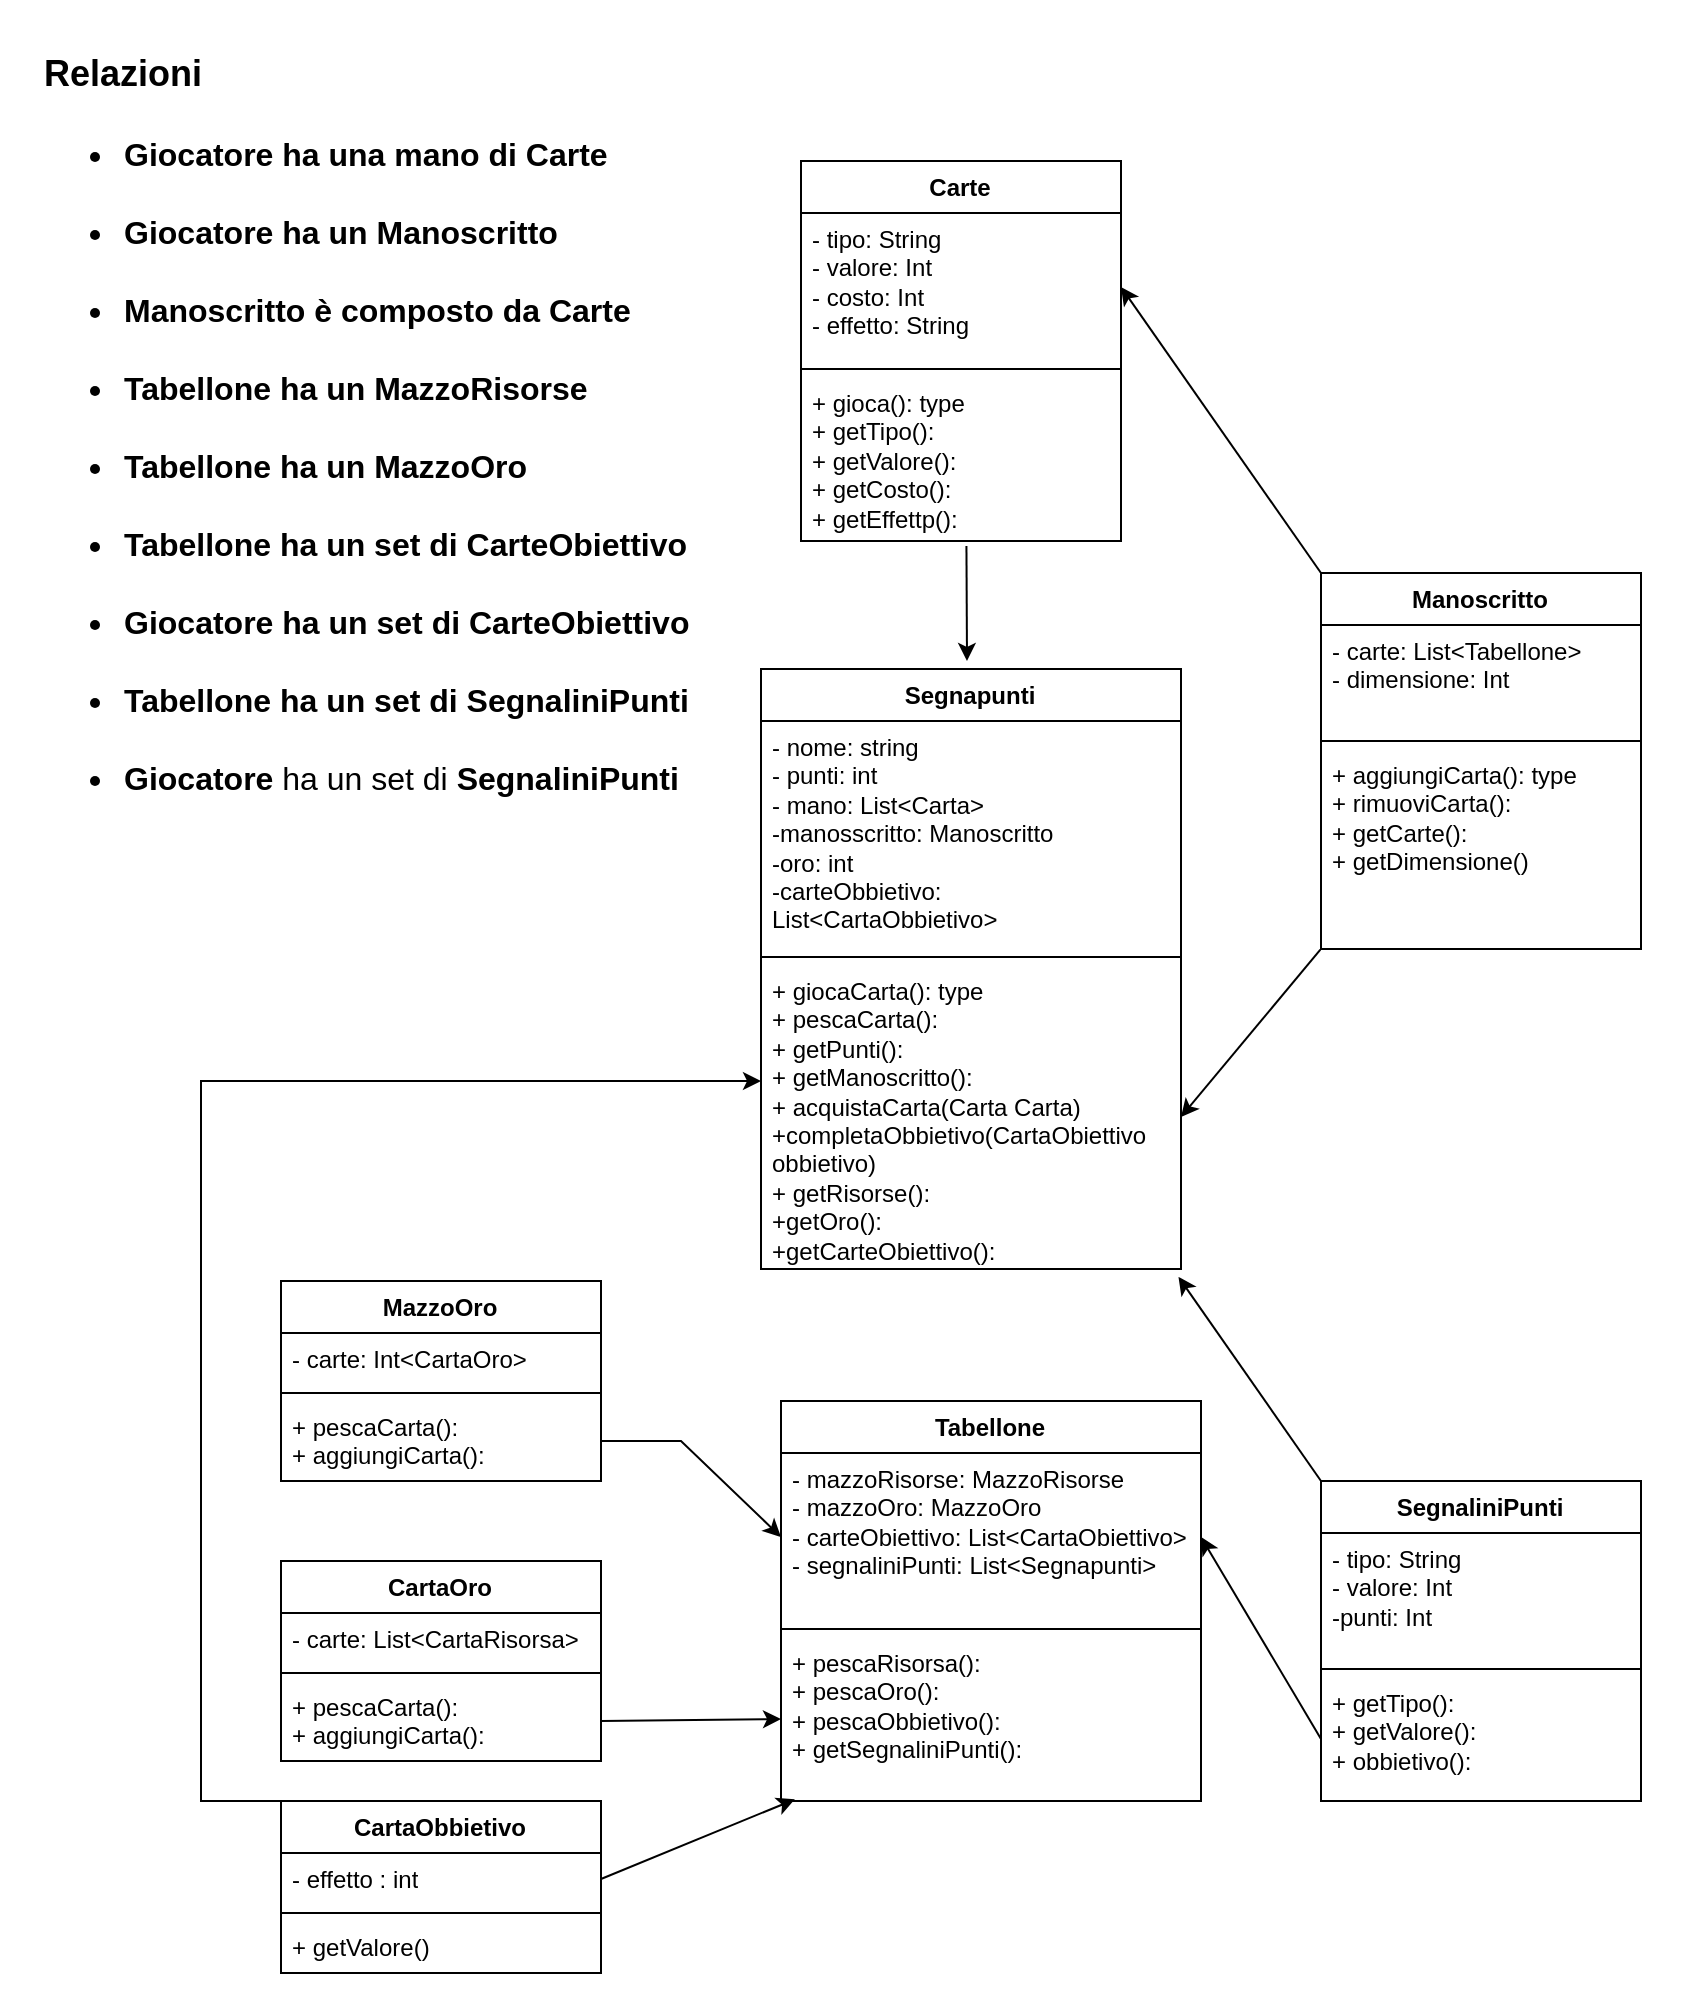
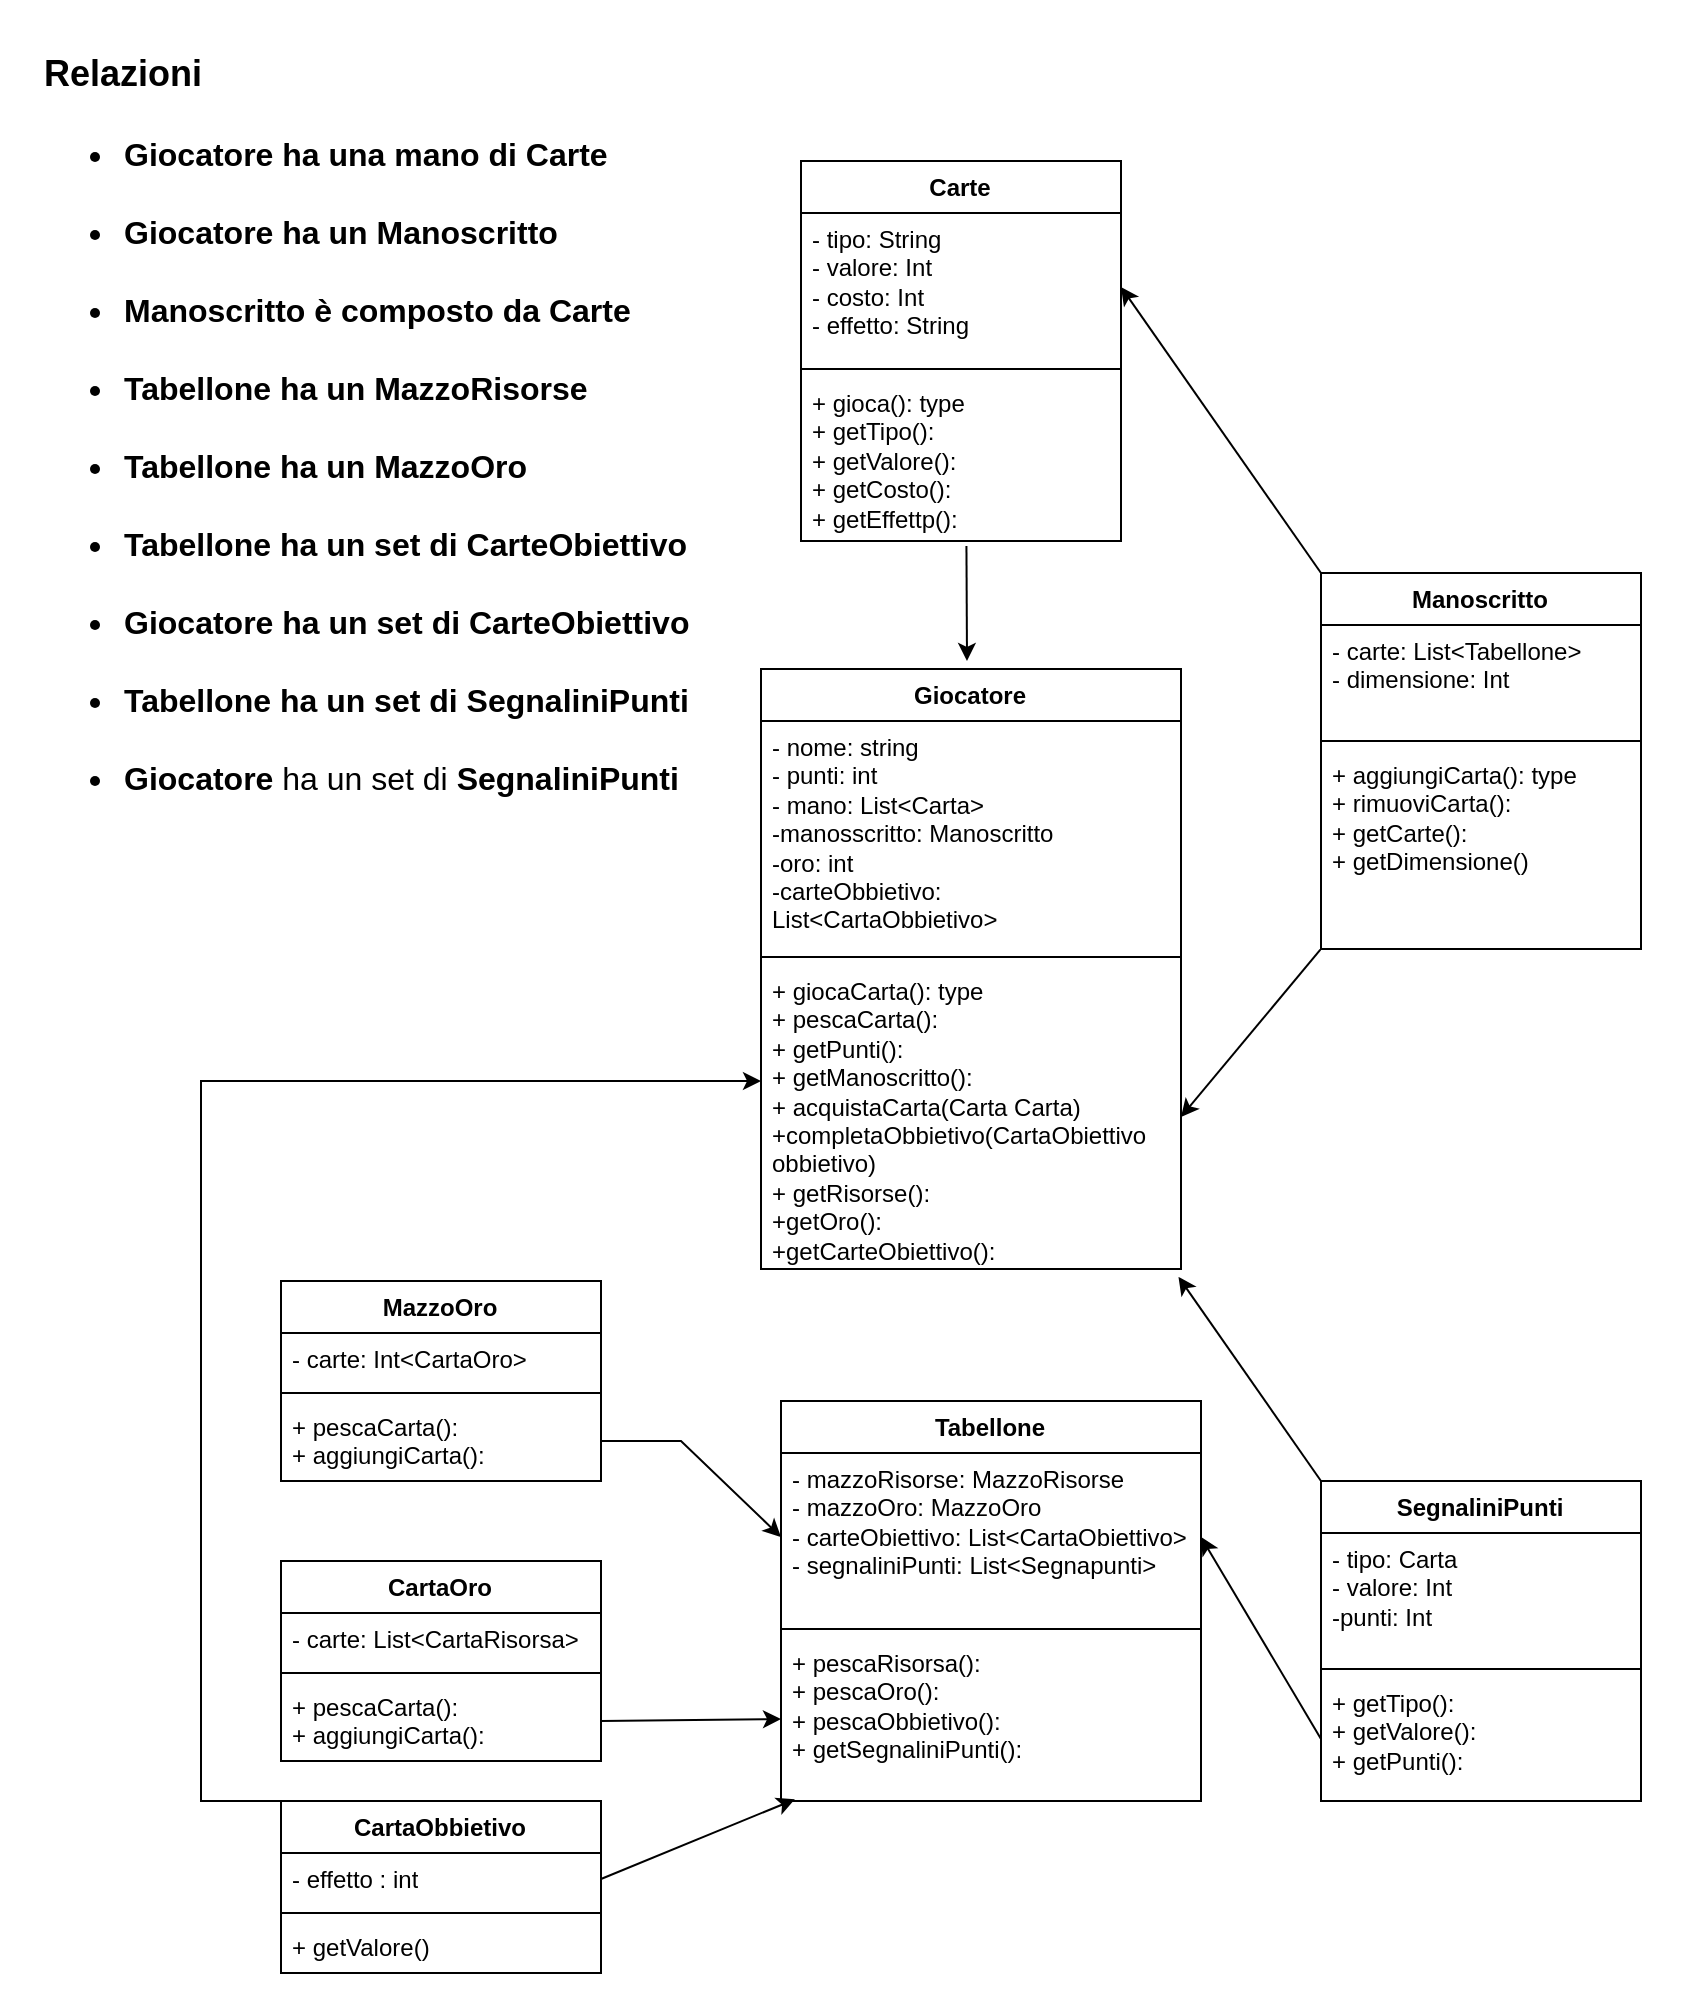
(971, 697) -> (971, 697)
(1411, 1590) -> (1408, 1590)
(1418, 1734) -> (1418, 1734)
